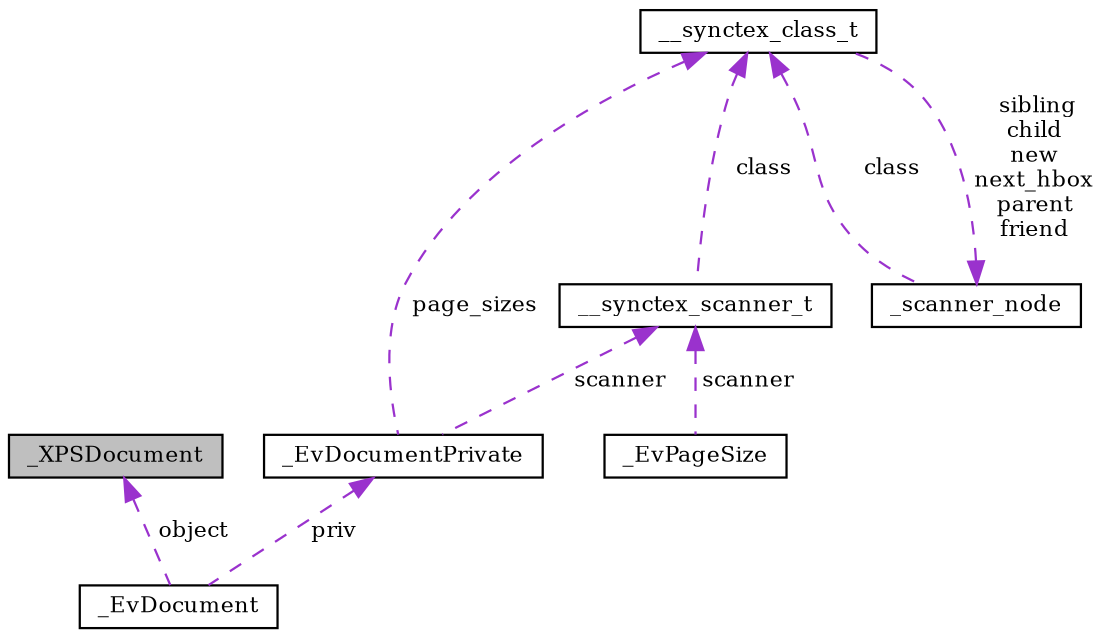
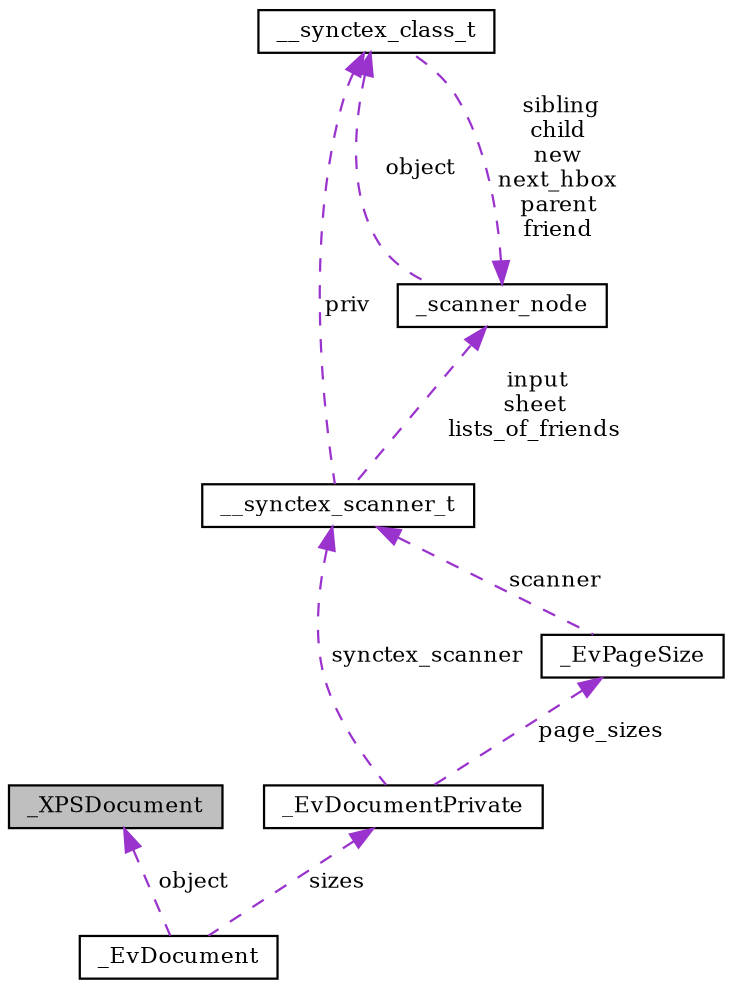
(761, 169) -> (345, 306)
(889, 169) -> (417, 169)
(468, 201) -> (508, 738)
(617, 381) -> (424, 656)
none -> (413, 415)
(331, 531) -> (334, 882)
